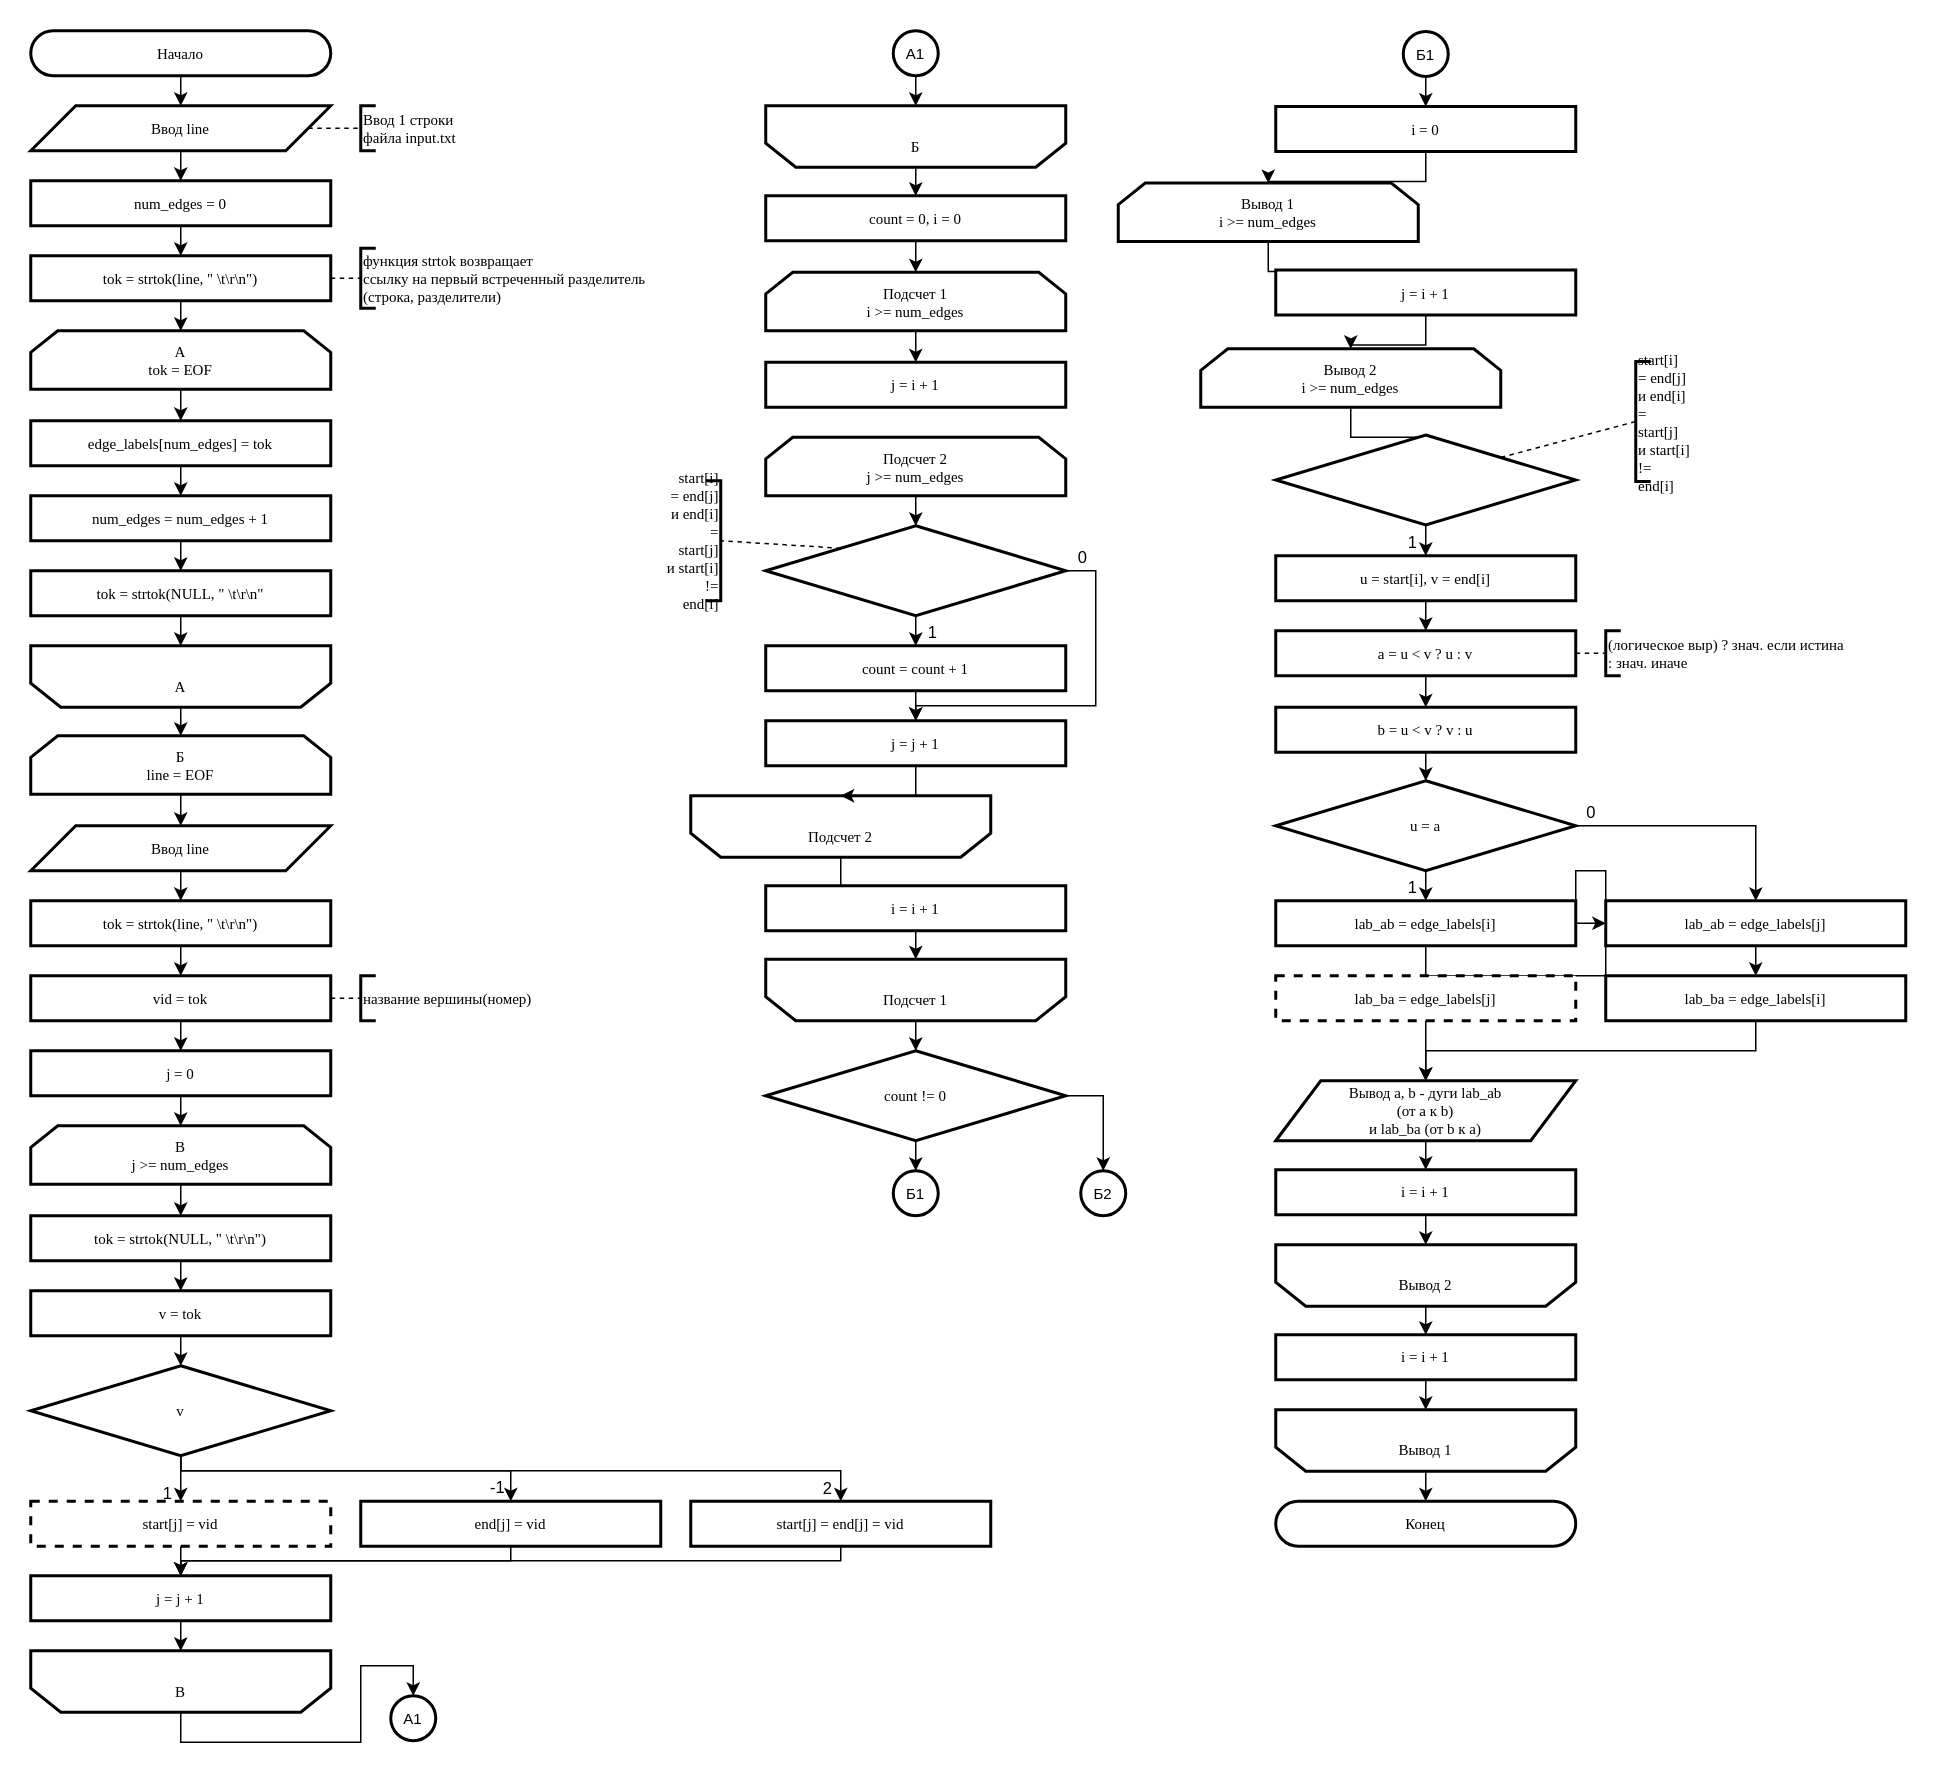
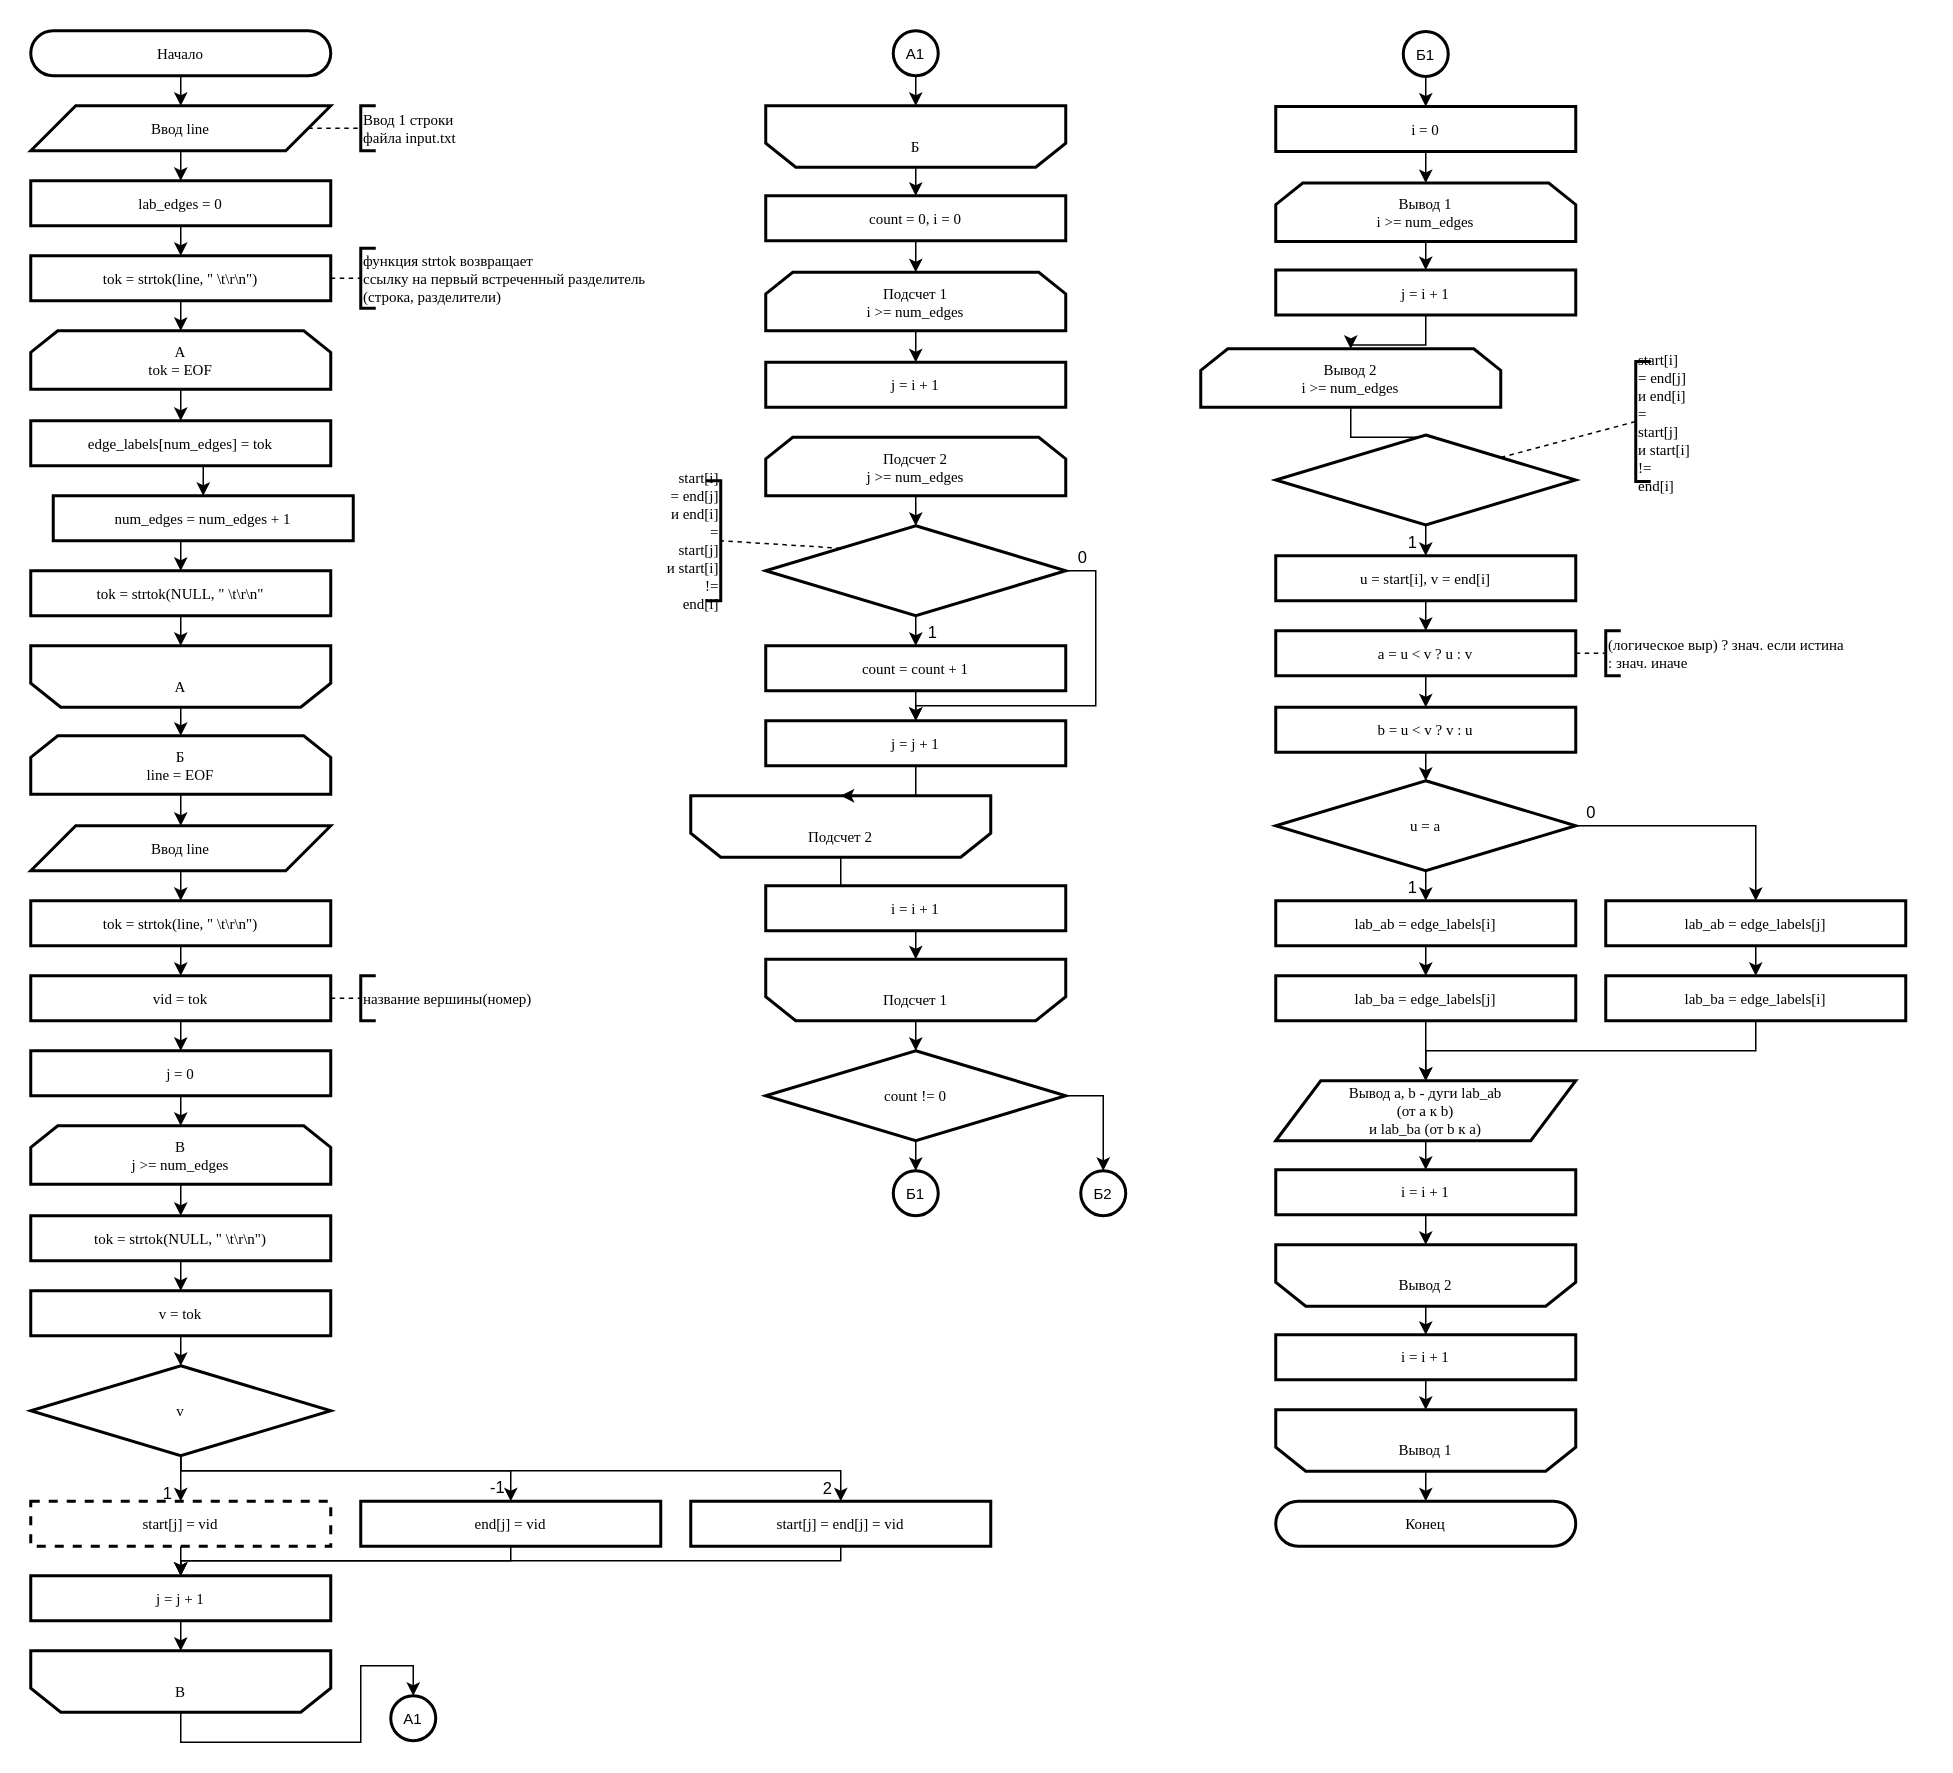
(181, 203) -> (181, 203)
(1268, 212) -> (1426, 212)
(181, 518) -> (203, 518)
(1524, 976) -> (1426, 964)
(1426, 998) -> (1426, 998)
